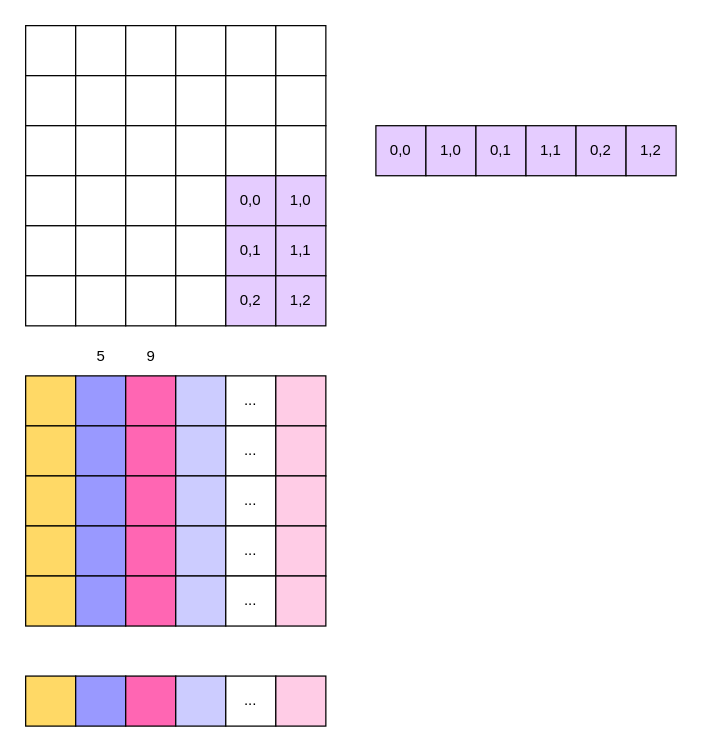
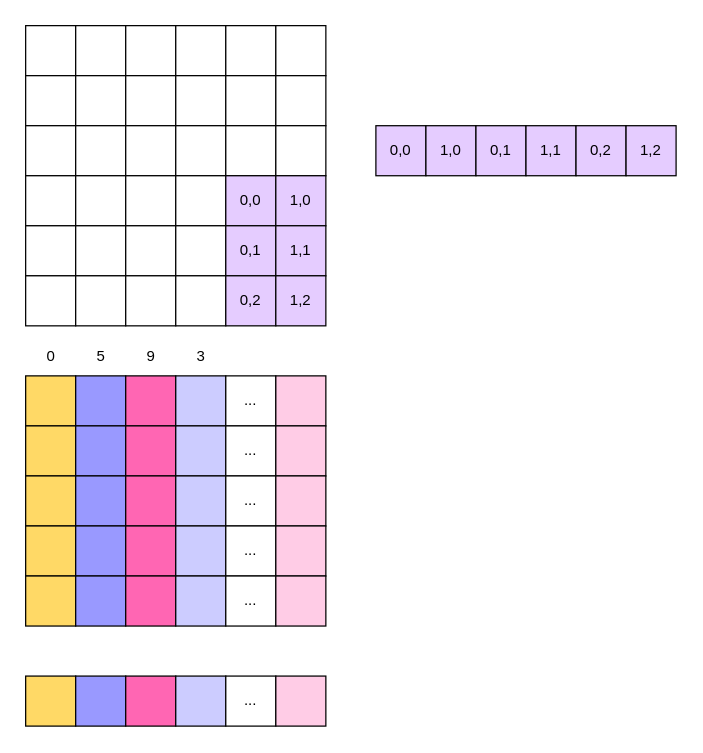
none -> (51, 357)
none -> (201, 357)
